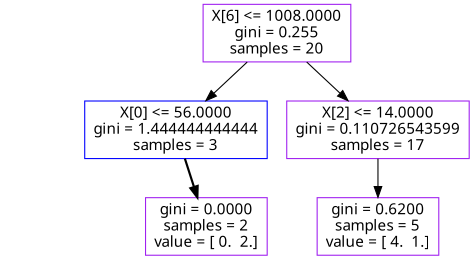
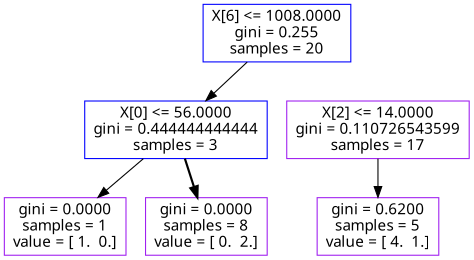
(277, 33) -> (277, 33)
(323, 78) -> none
(176, 130) -> (176, 130)
none -> (65, 226)
(206, 226) -> (206, 226)
